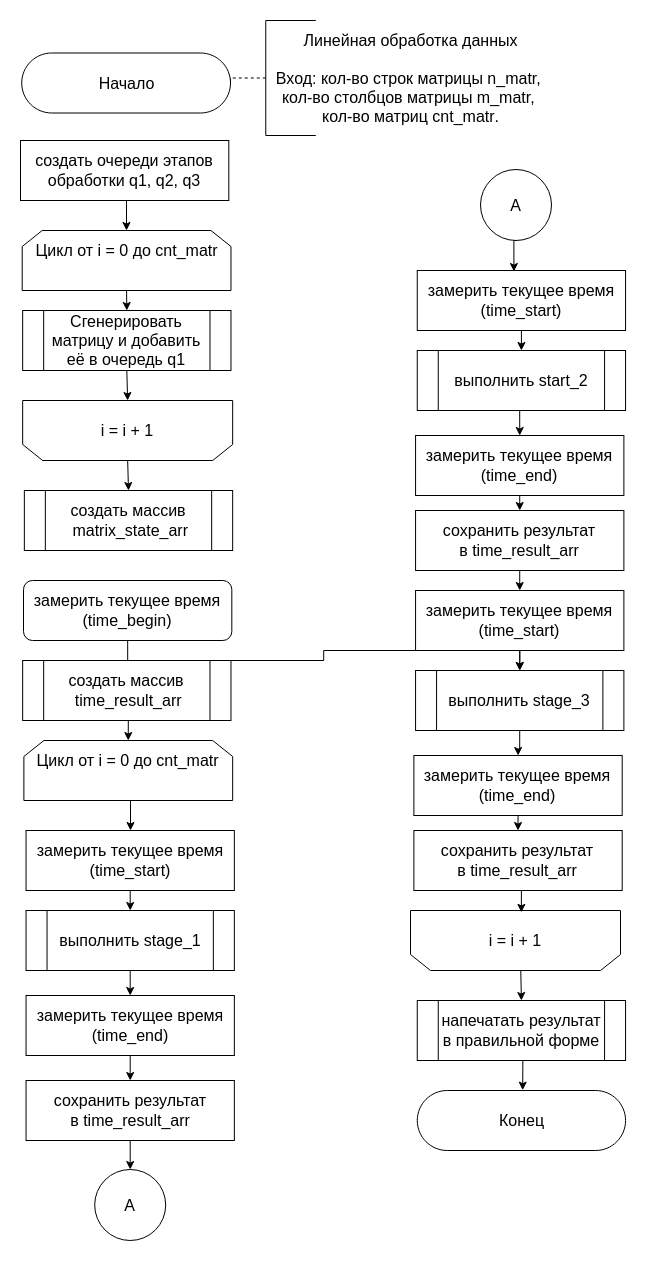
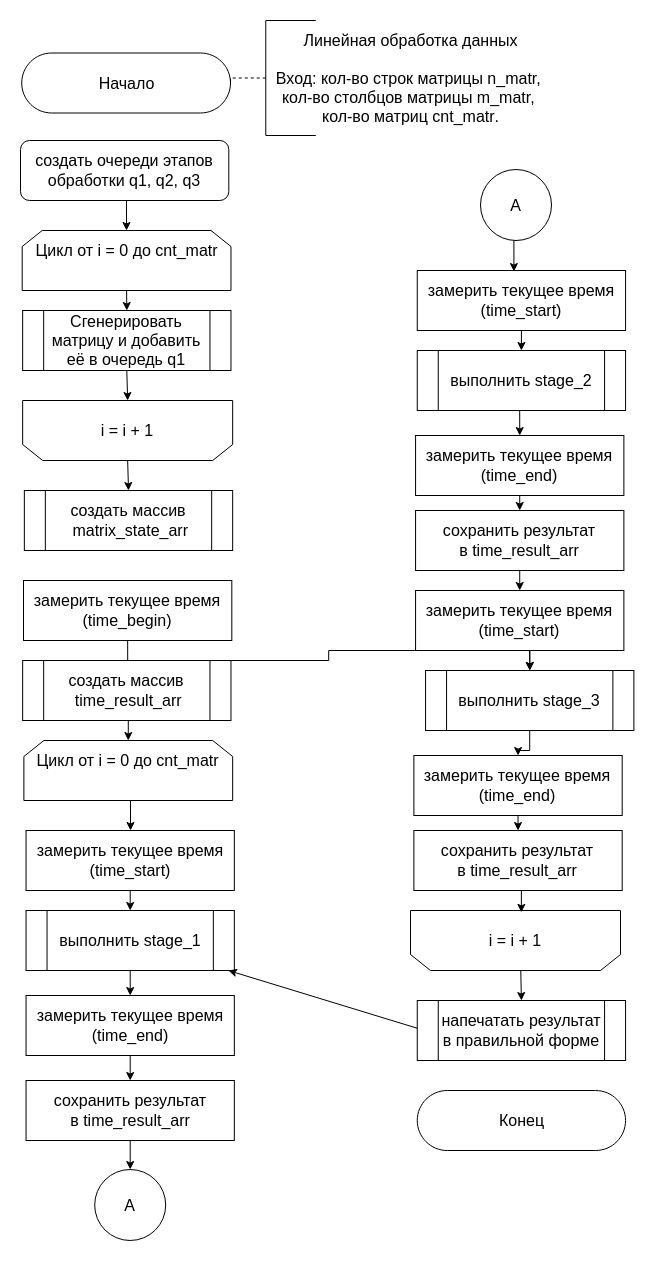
(125, 171) -> (125, 171)
(522, 381) -> (522, 381)
(128, 611) -> (128, 611)
(520, 701) -> (530, 701)
(523, 1072) -> (326, 1000)
